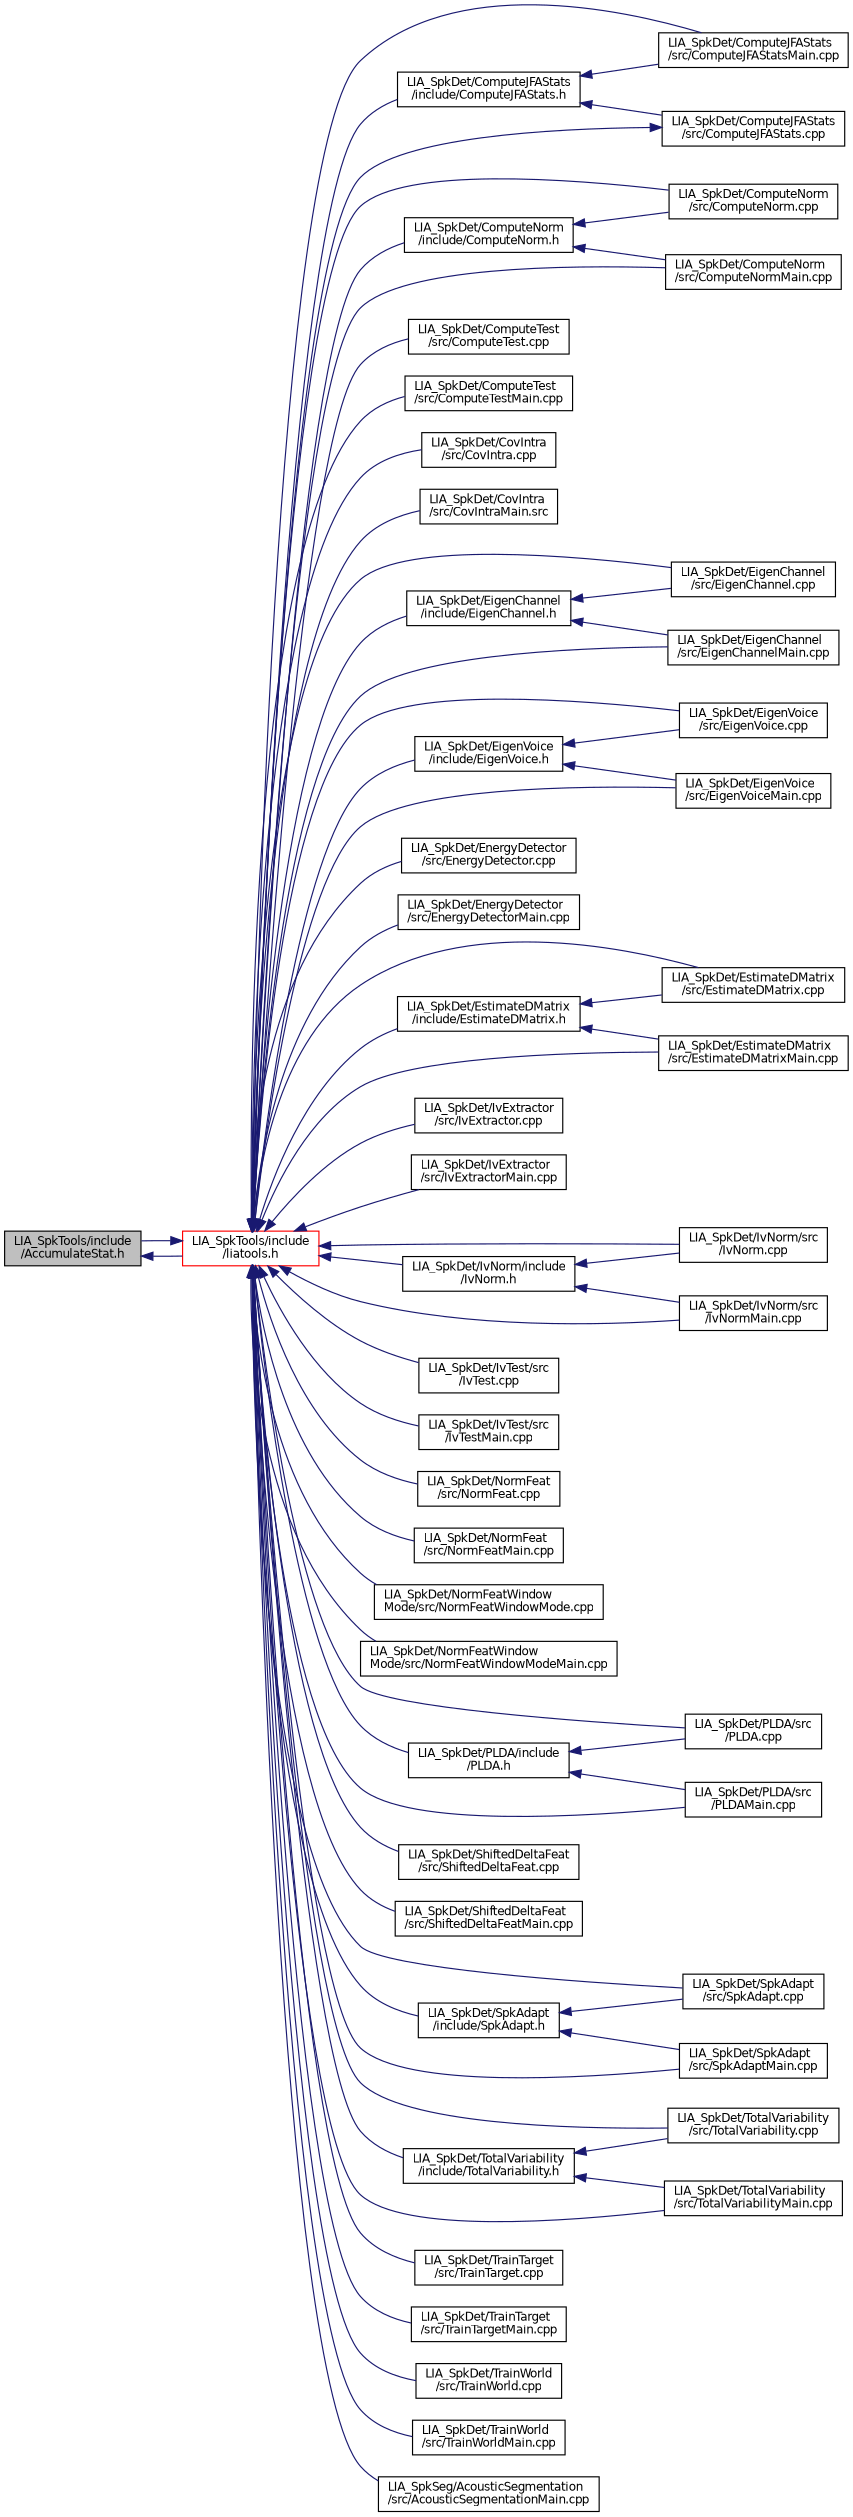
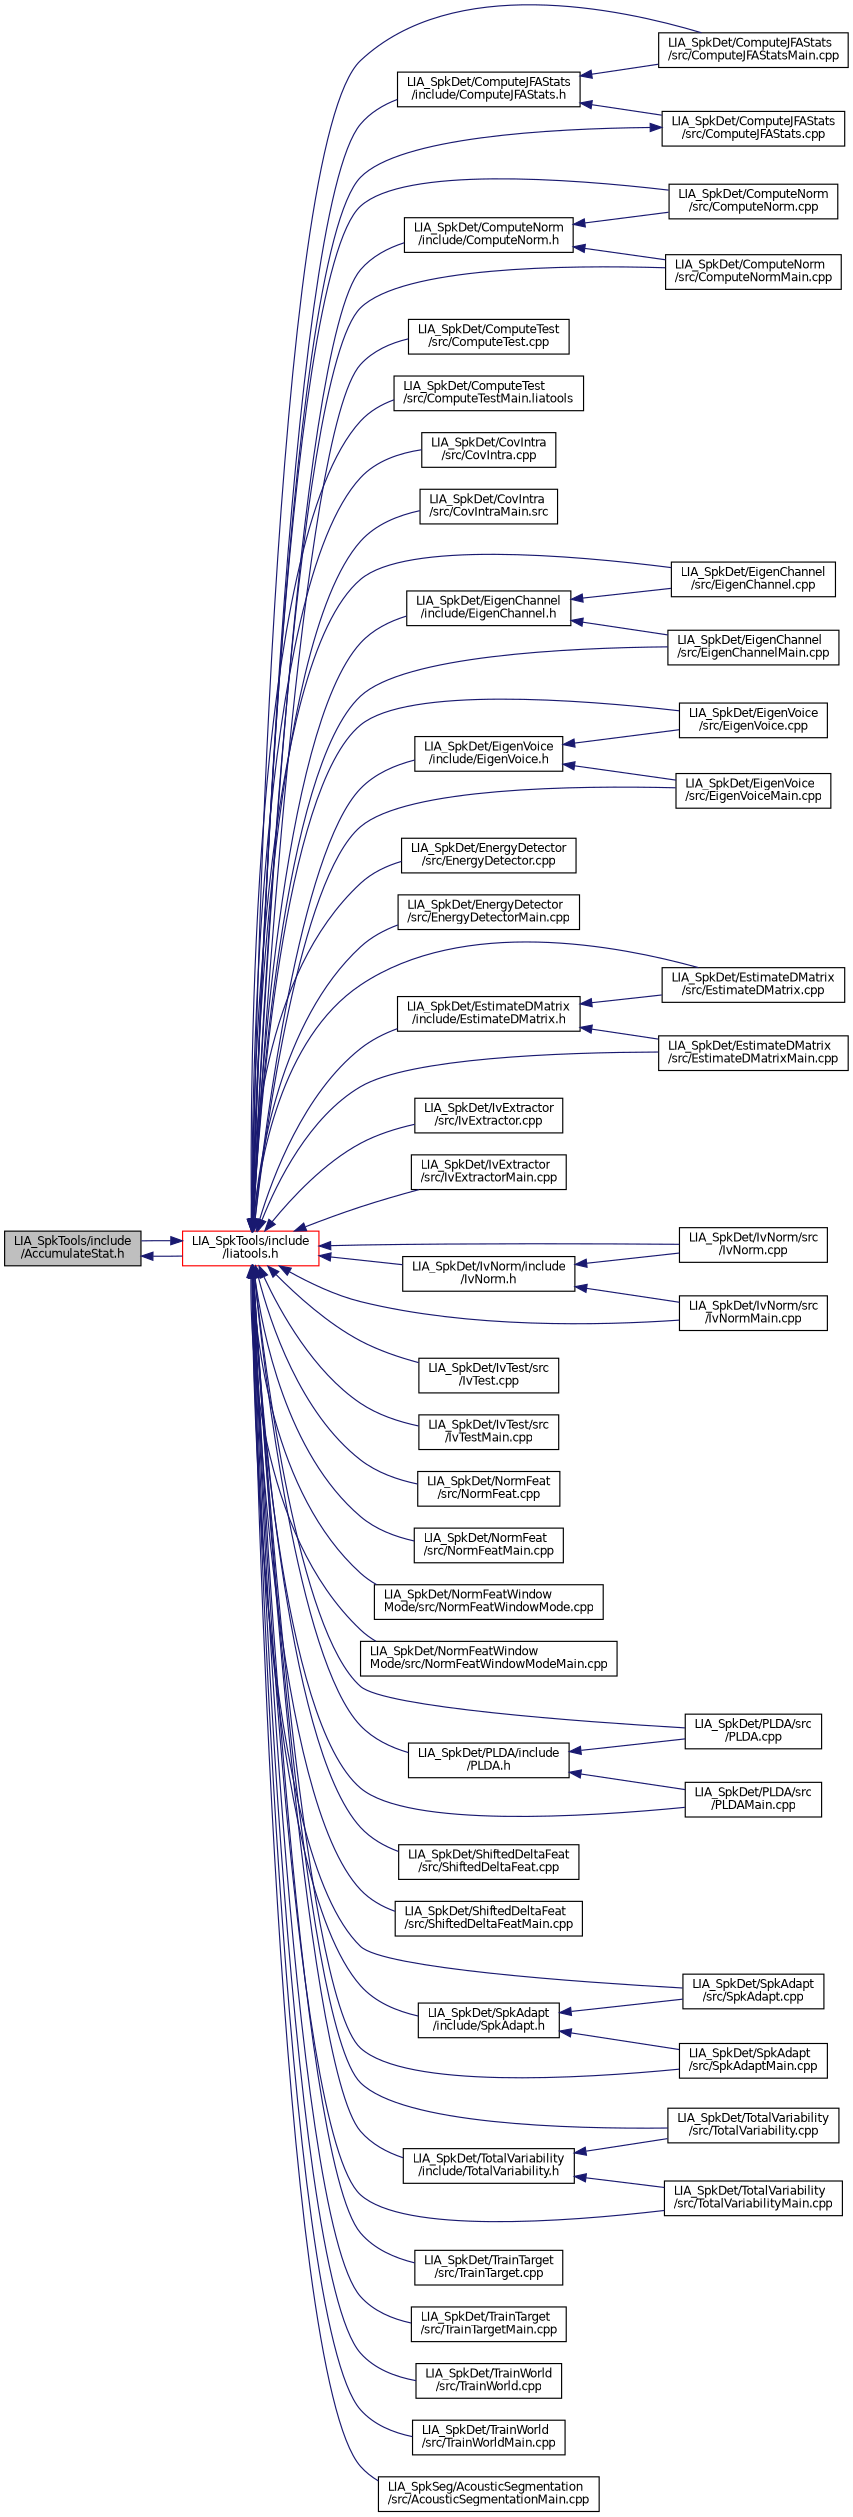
(489, 393) -> (489, 393)
